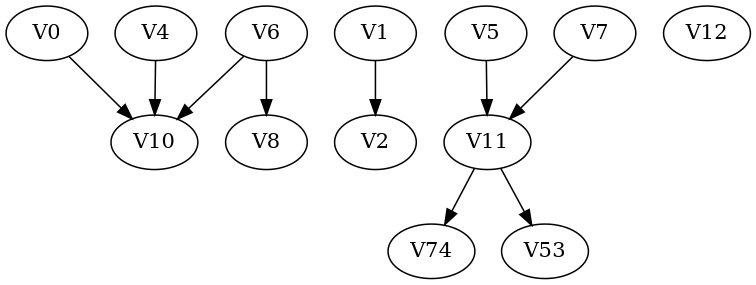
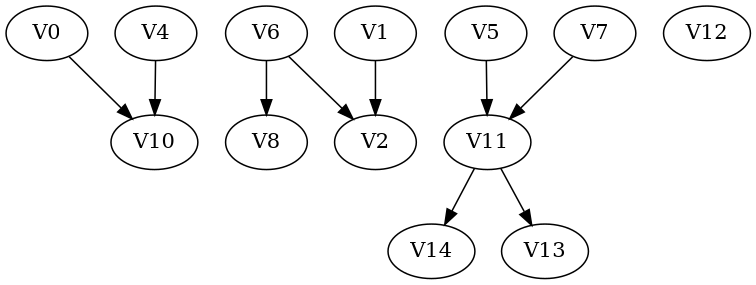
(216, 82) -> (315, 82)
(431, 251) -> (431, 251)
(545, 251) -> (545, 251)
